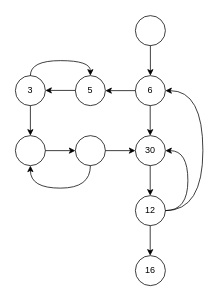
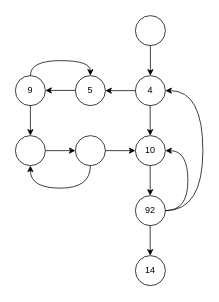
(30, 90) -> (30, 90)
(150, 90) -> (150, 90)
(150, 150) -> (150, 150)
(150, 210) -> (150, 210)
(150, 270) -> (150, 270)
